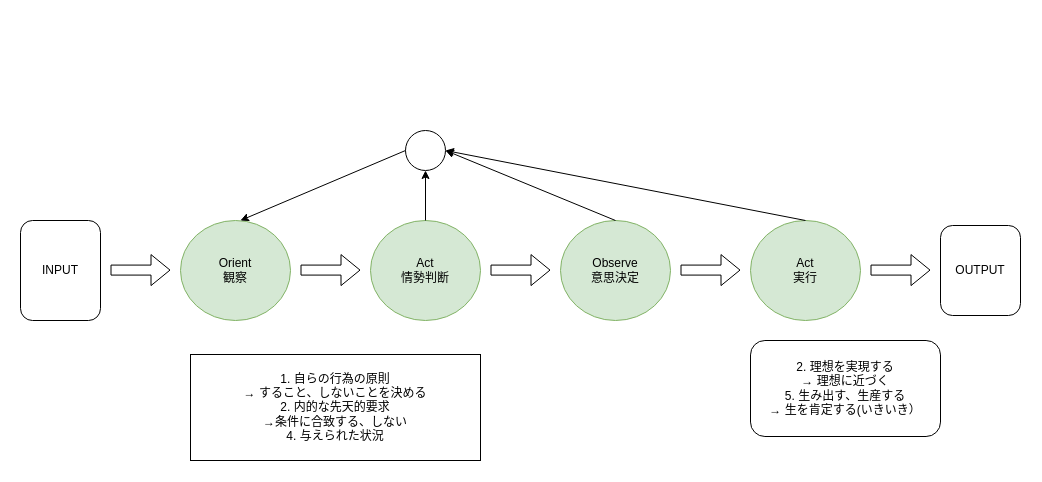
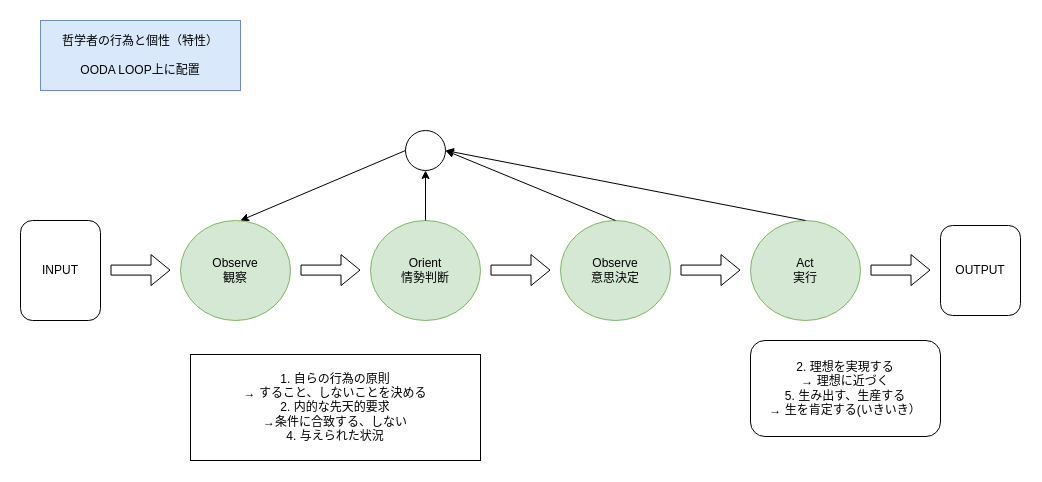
none -> (141, 56)
(236, 271) -> (236, 271)
(426, 271) -> (426, 271)
